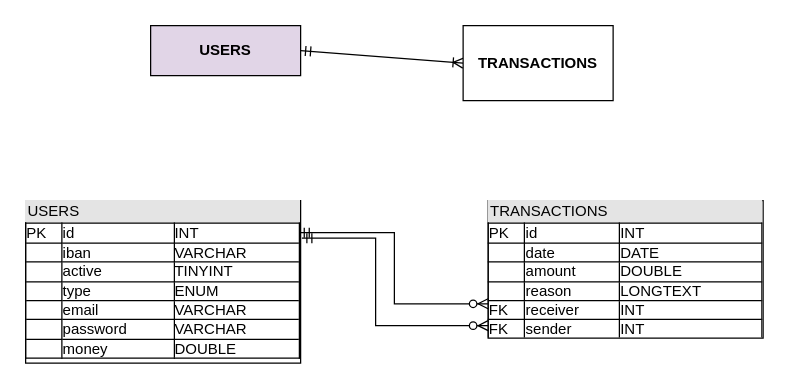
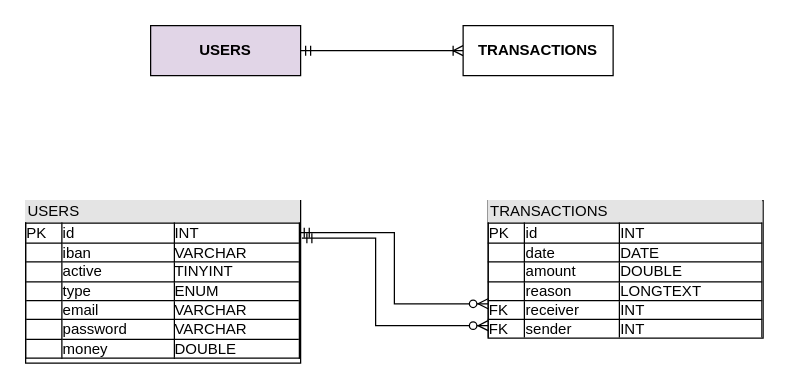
(538, 63) -> (538, 51)
